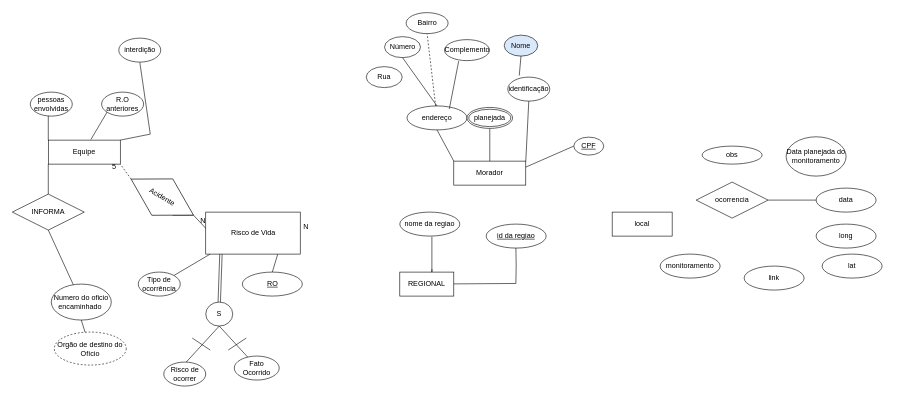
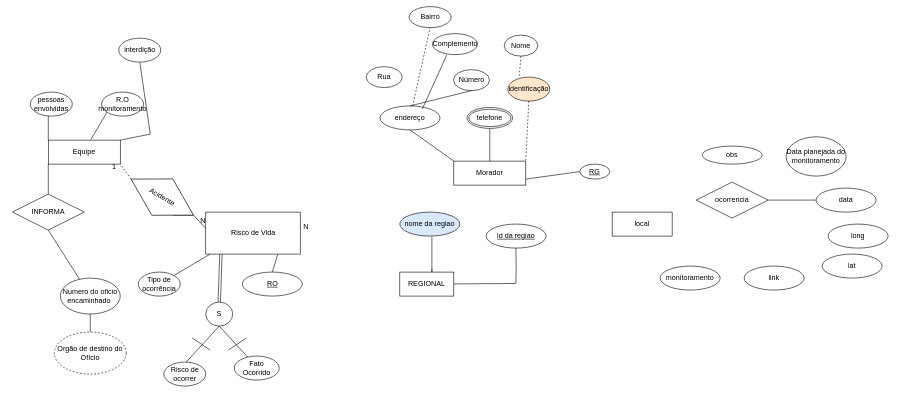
(427, 23) -> (430, 17)
(521, 46) -> (521, 46)
(403, 47) -> (472, 80)
(467, 50) -> (455, 44)
(520, 65) -> (520, 65)
(529, 89) -> (529, 89)
(123, 104) -> (123, 104)
(437, 118) -> (410, 118)
(490, 118) -> (490, 118)
(527, 130) -> (527, 130)
(589, 146) -> none
(550, 157) -> none
(114, 167) -> (114, 167)
none -> (595, 172)
none -> (553, 175)
(430, 224) -> (430, 224)
(846, 236) -> (858, 236)
(690, 266) -> (690, 278)
(81, 302) -> (90, 296)
(90, 349) -> (90, 353)
